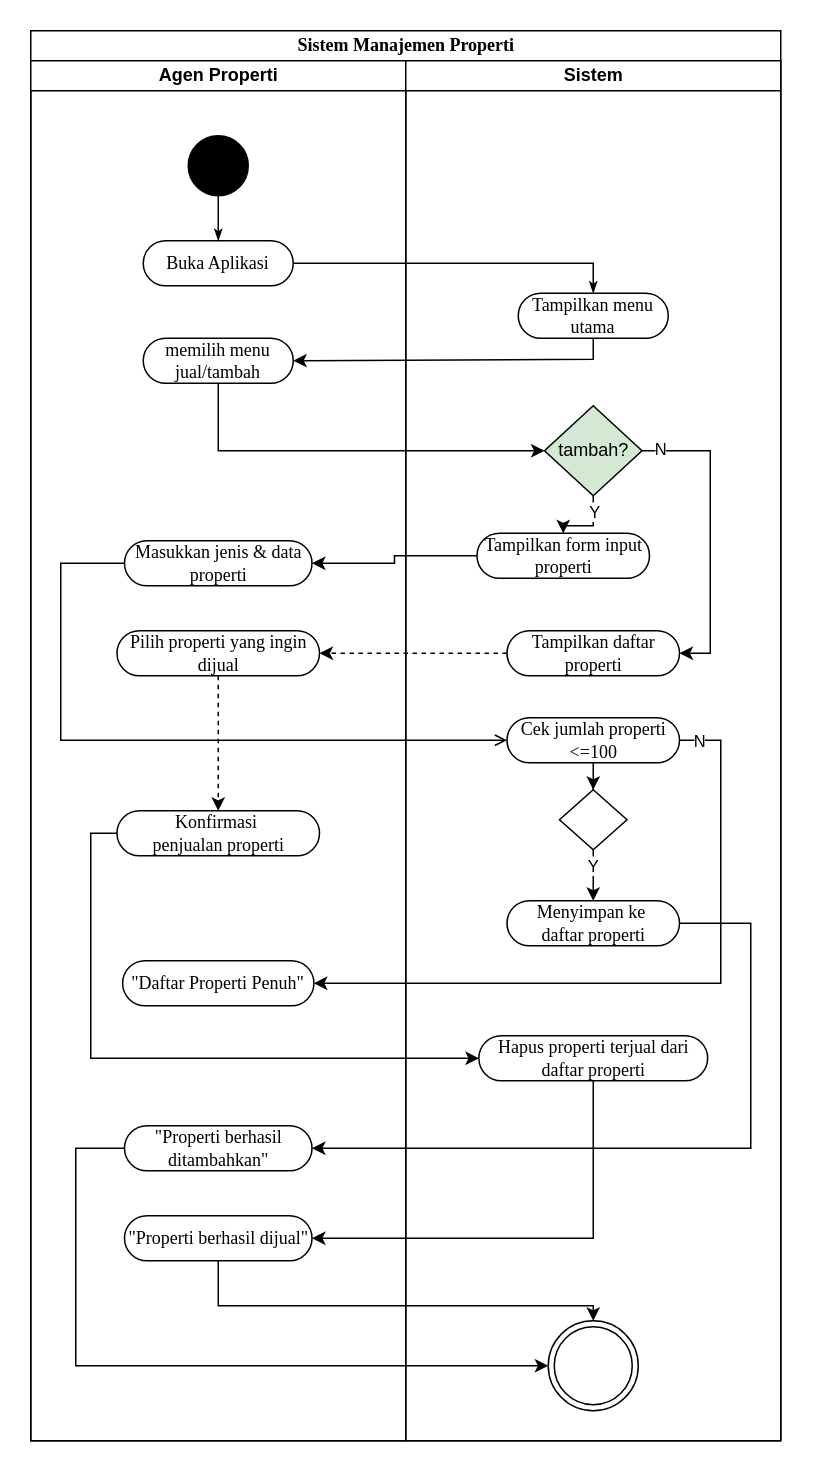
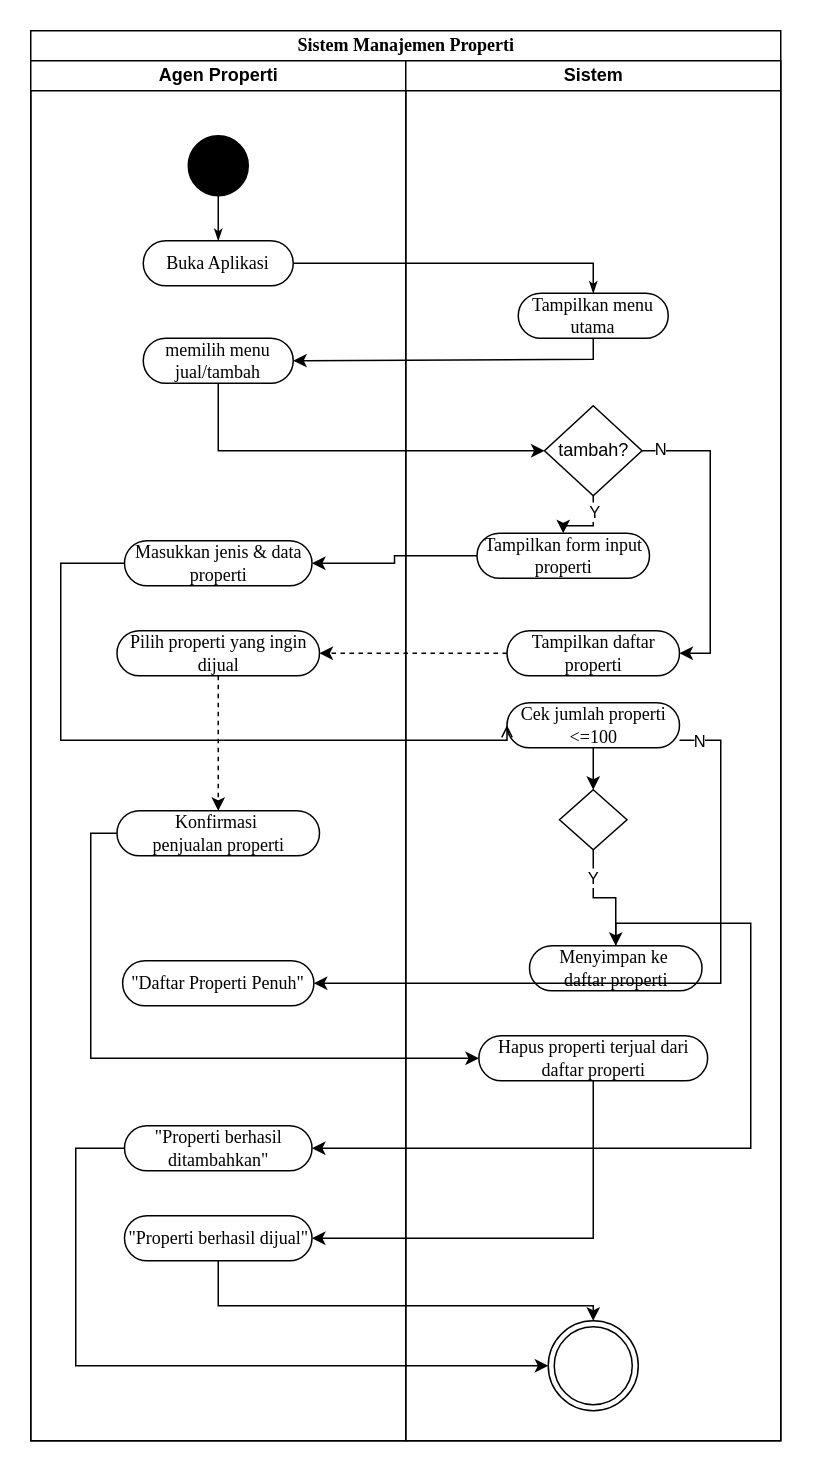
(593, 451) -> (593, 451)
(593, 740) -> (593, 725)
(593, 923) -> (616, 968)
